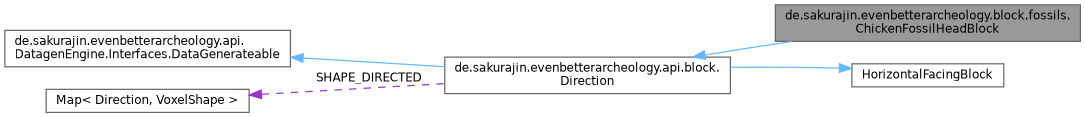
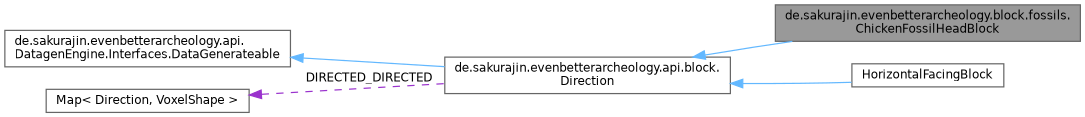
(785, 67) -> (797, 83)
(368, 78) -> (368, 78)
